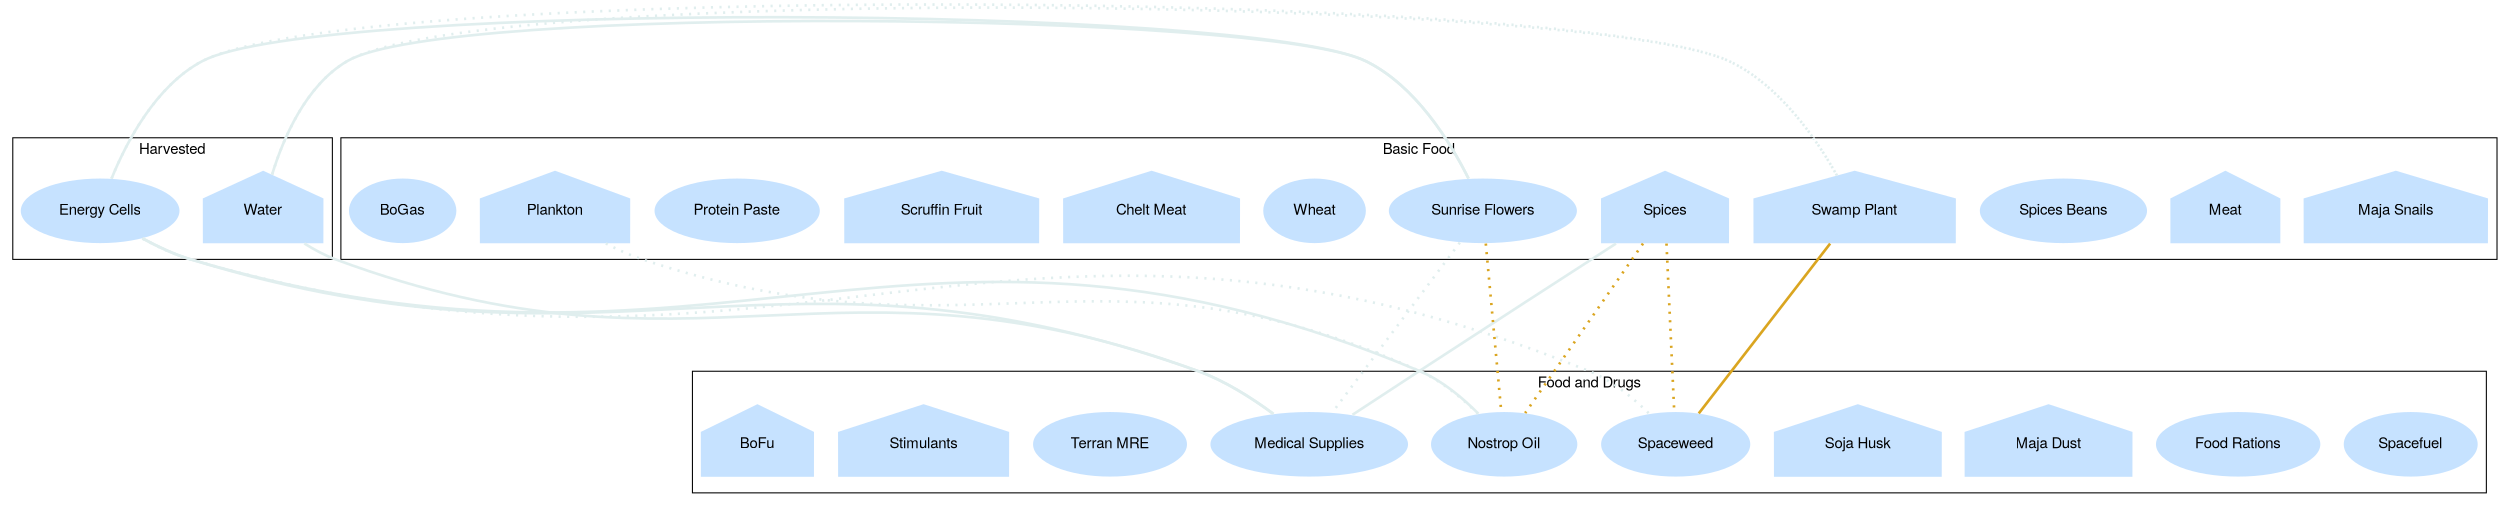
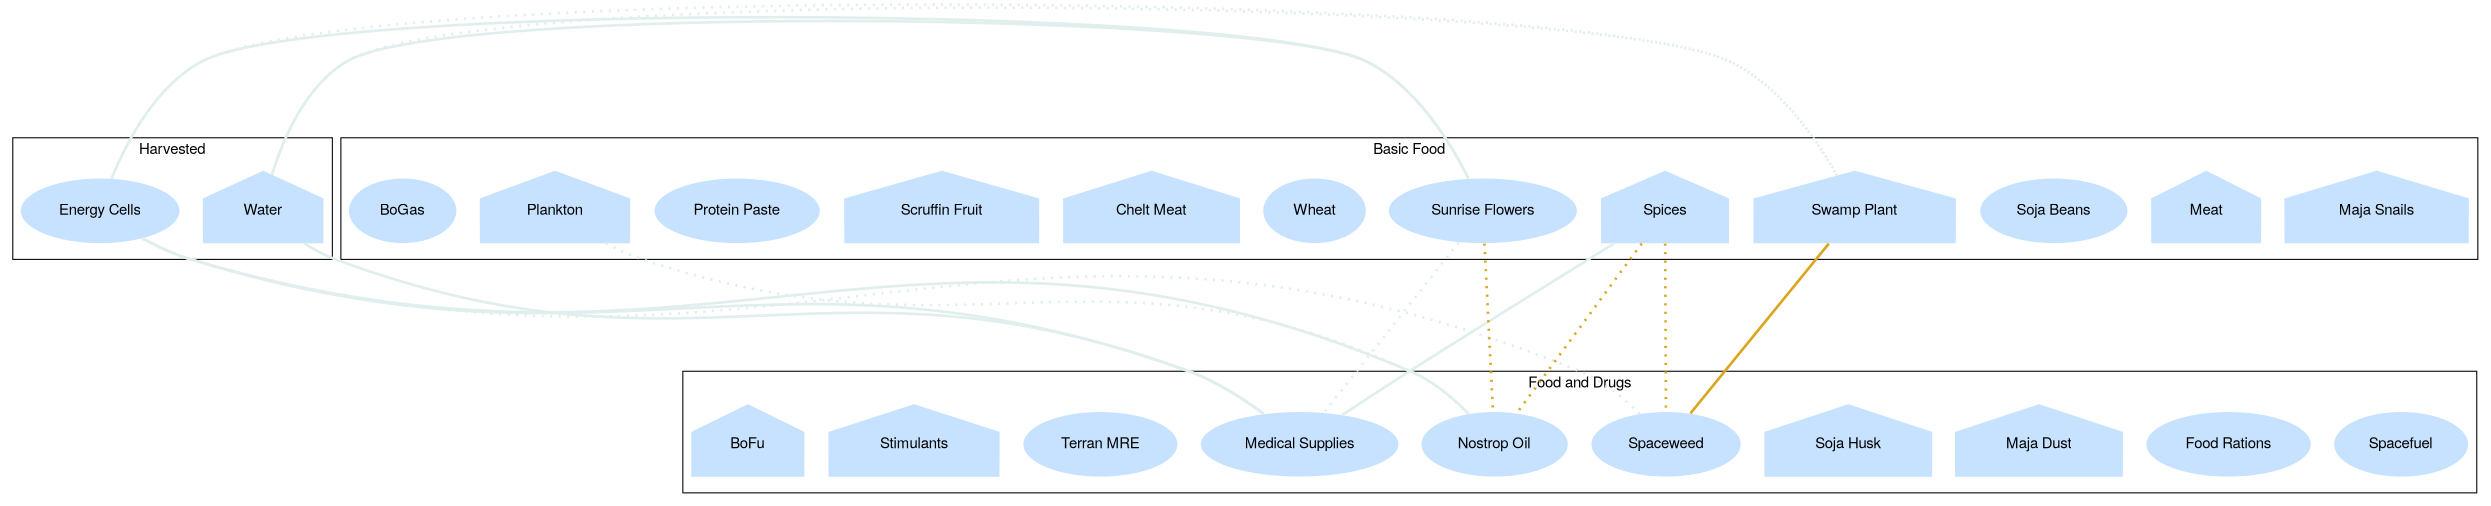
(2063, 211) -> (2054, 211)
